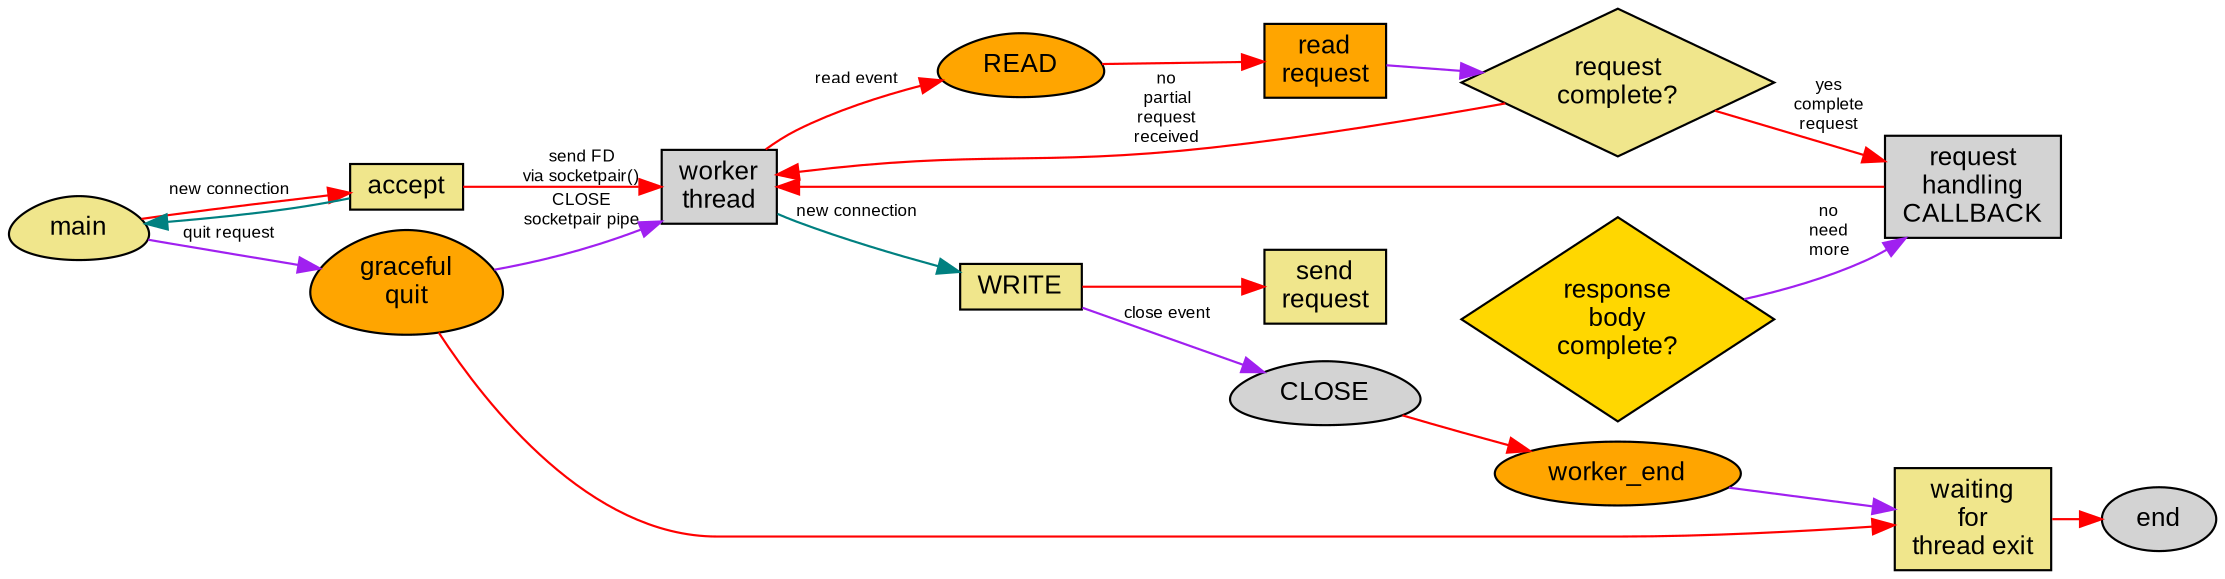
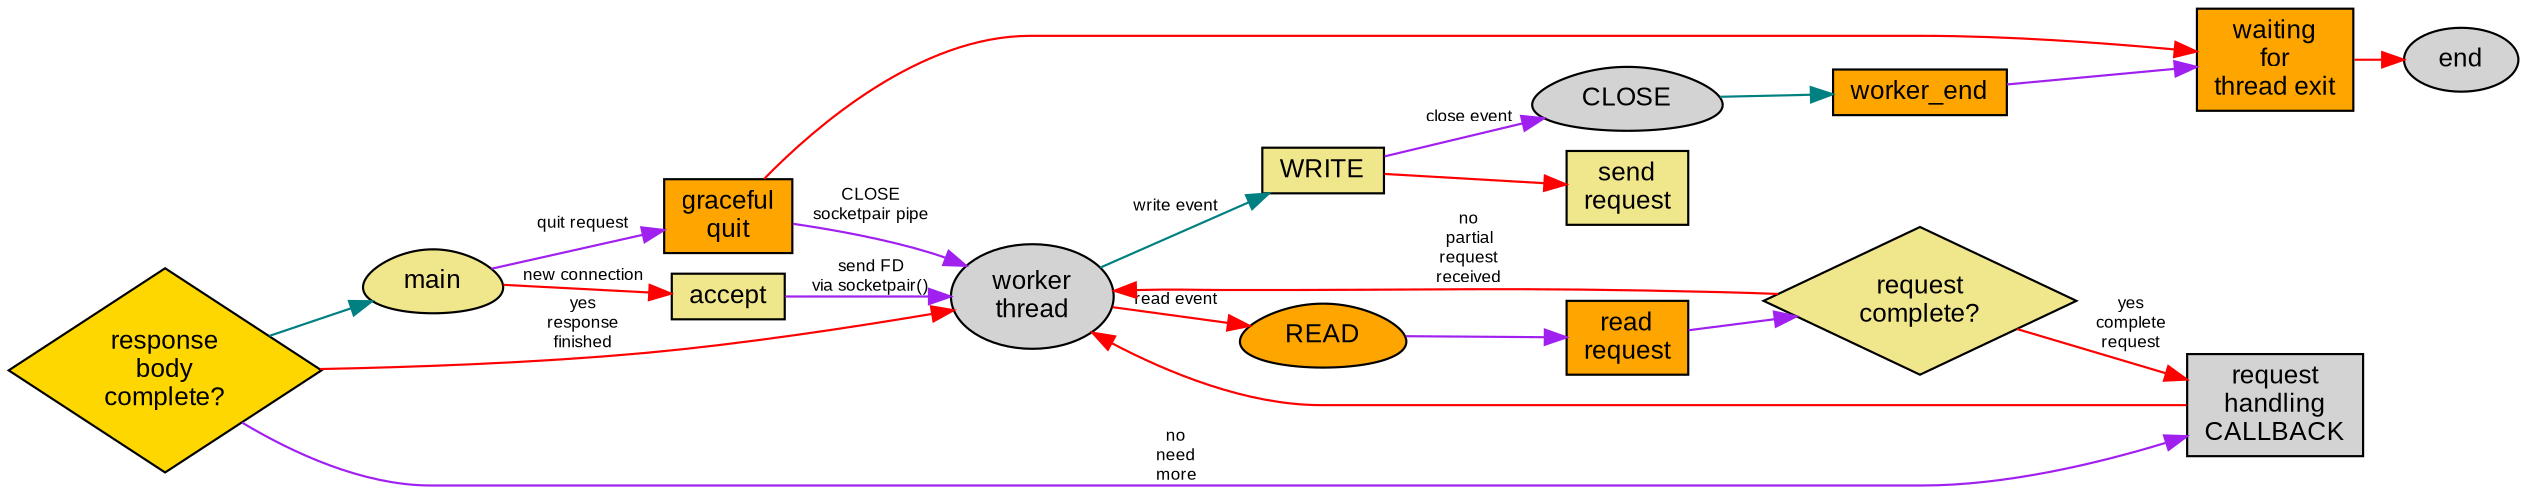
(1172, 63) -> (1475, 337)
(551, 187) -> (857, 297)
(719, 187) -> (1032, 297)
(857, 212) -> (1177, 206)
(259, 213) -> (310, 322)
(407, 282) -> (728, 216)
none -> (627, 354)
(1455, 431) -> (1765, 96)
(1618, 474) -> (1920, 92)
(1973, 519) -> (2275, 60)
